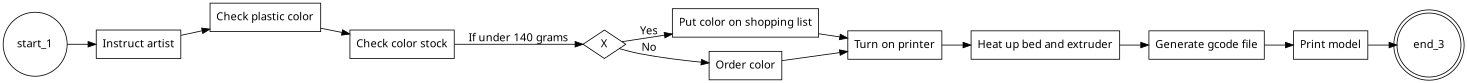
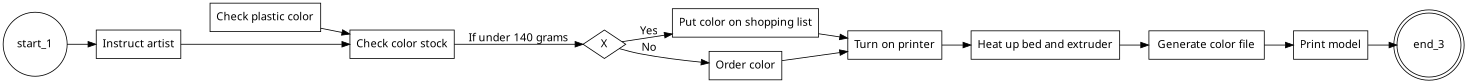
(192, 33) -> (261, 44)
(1207, 45) -> (1207, 45)
